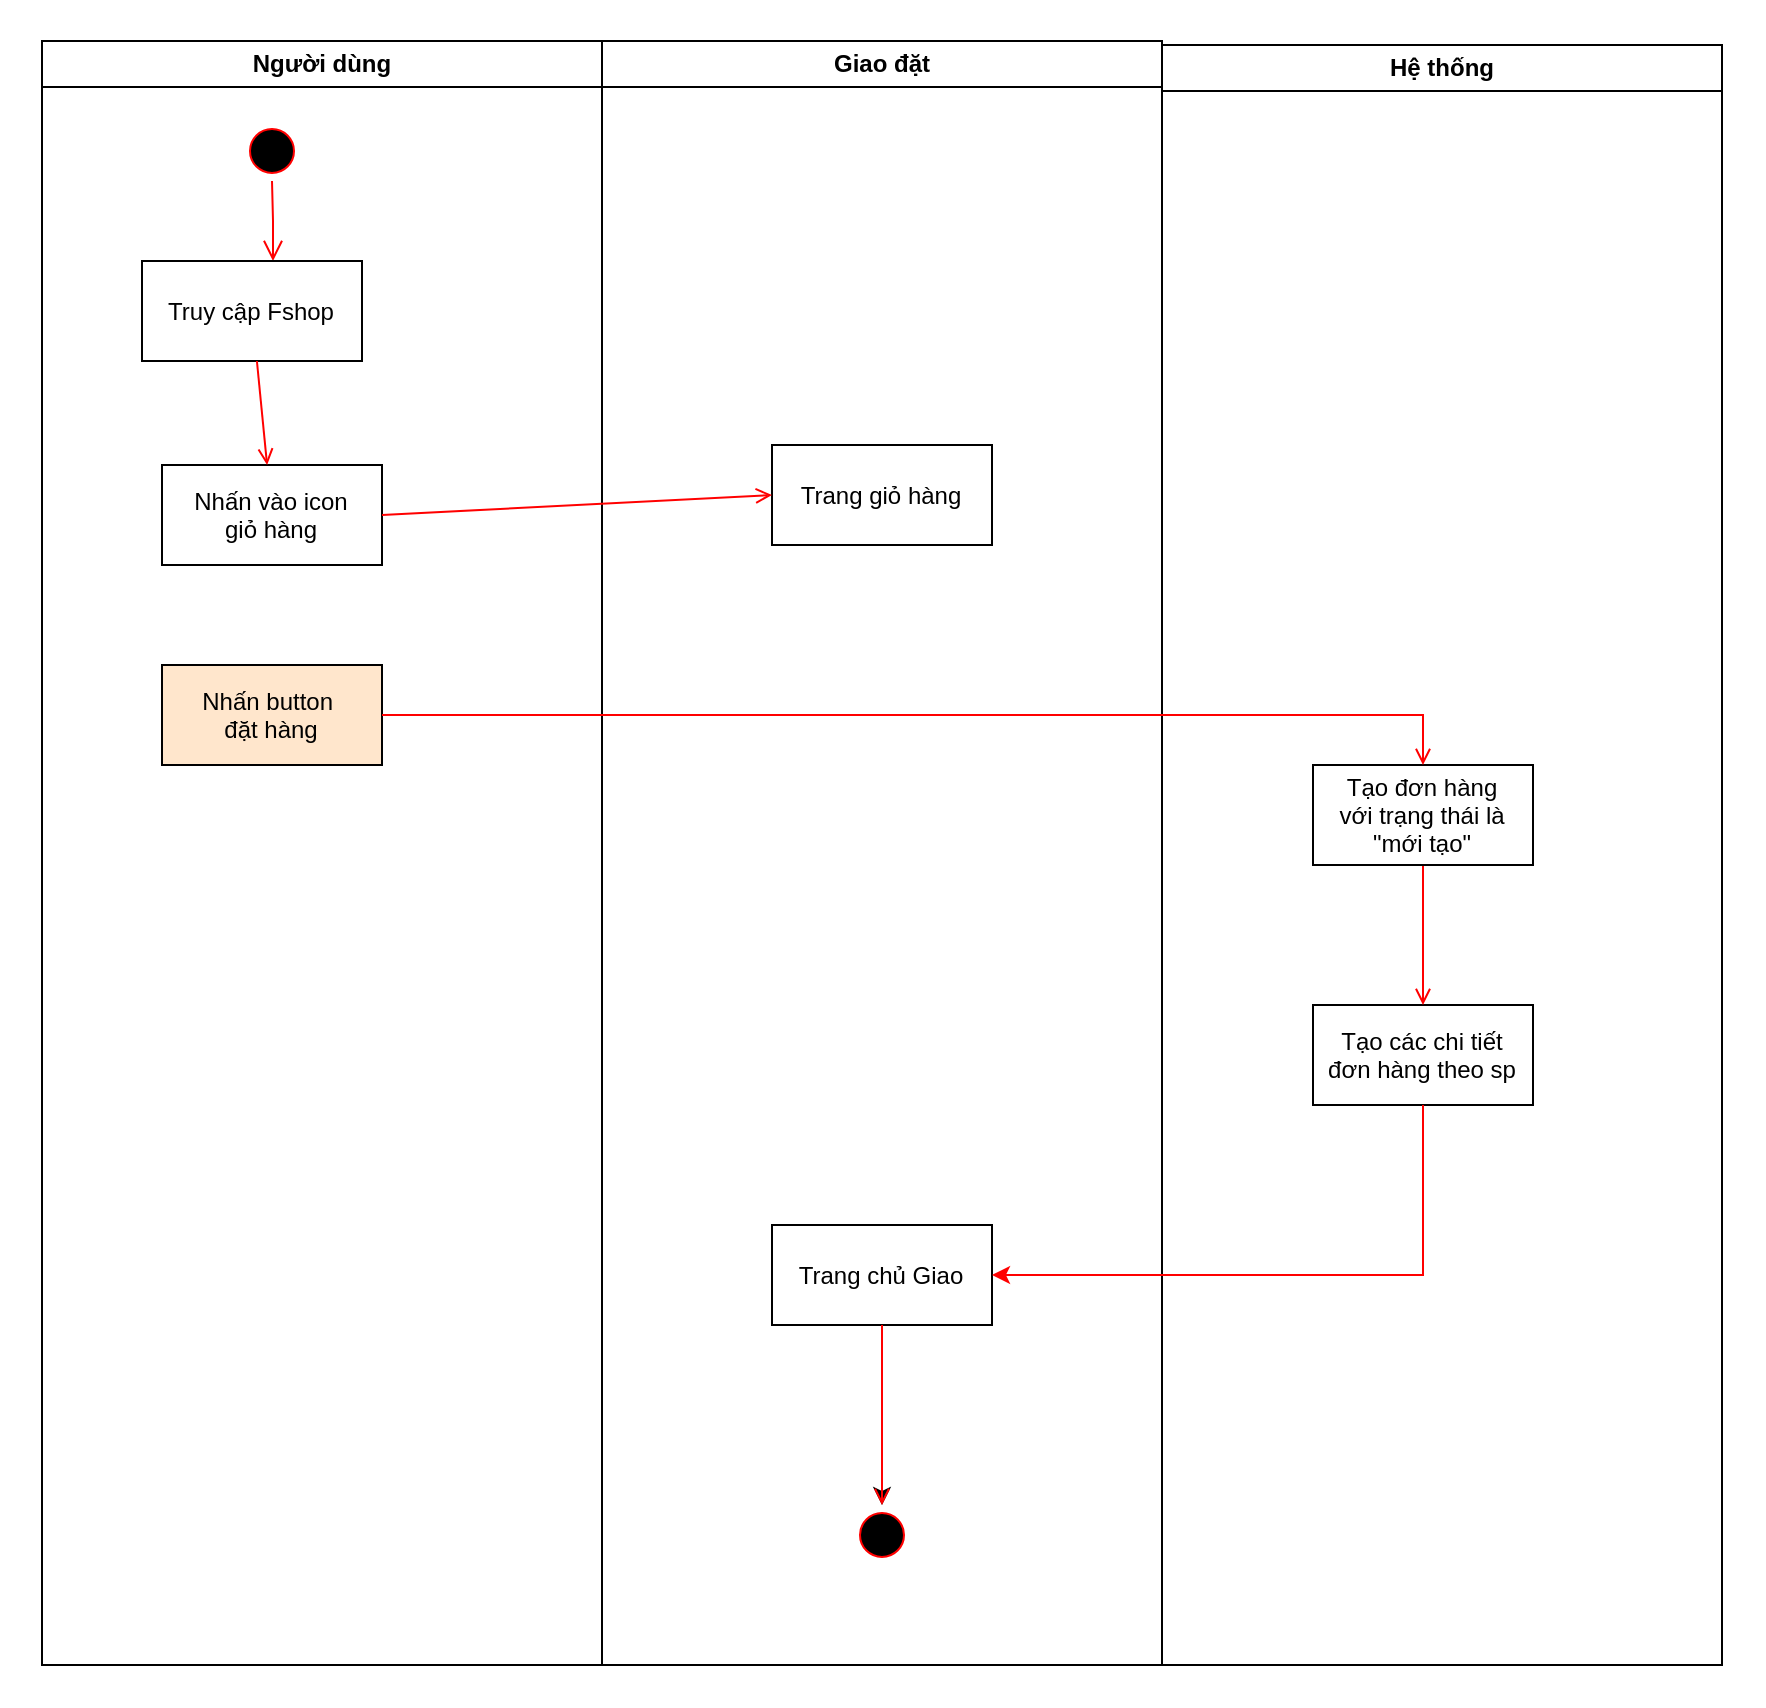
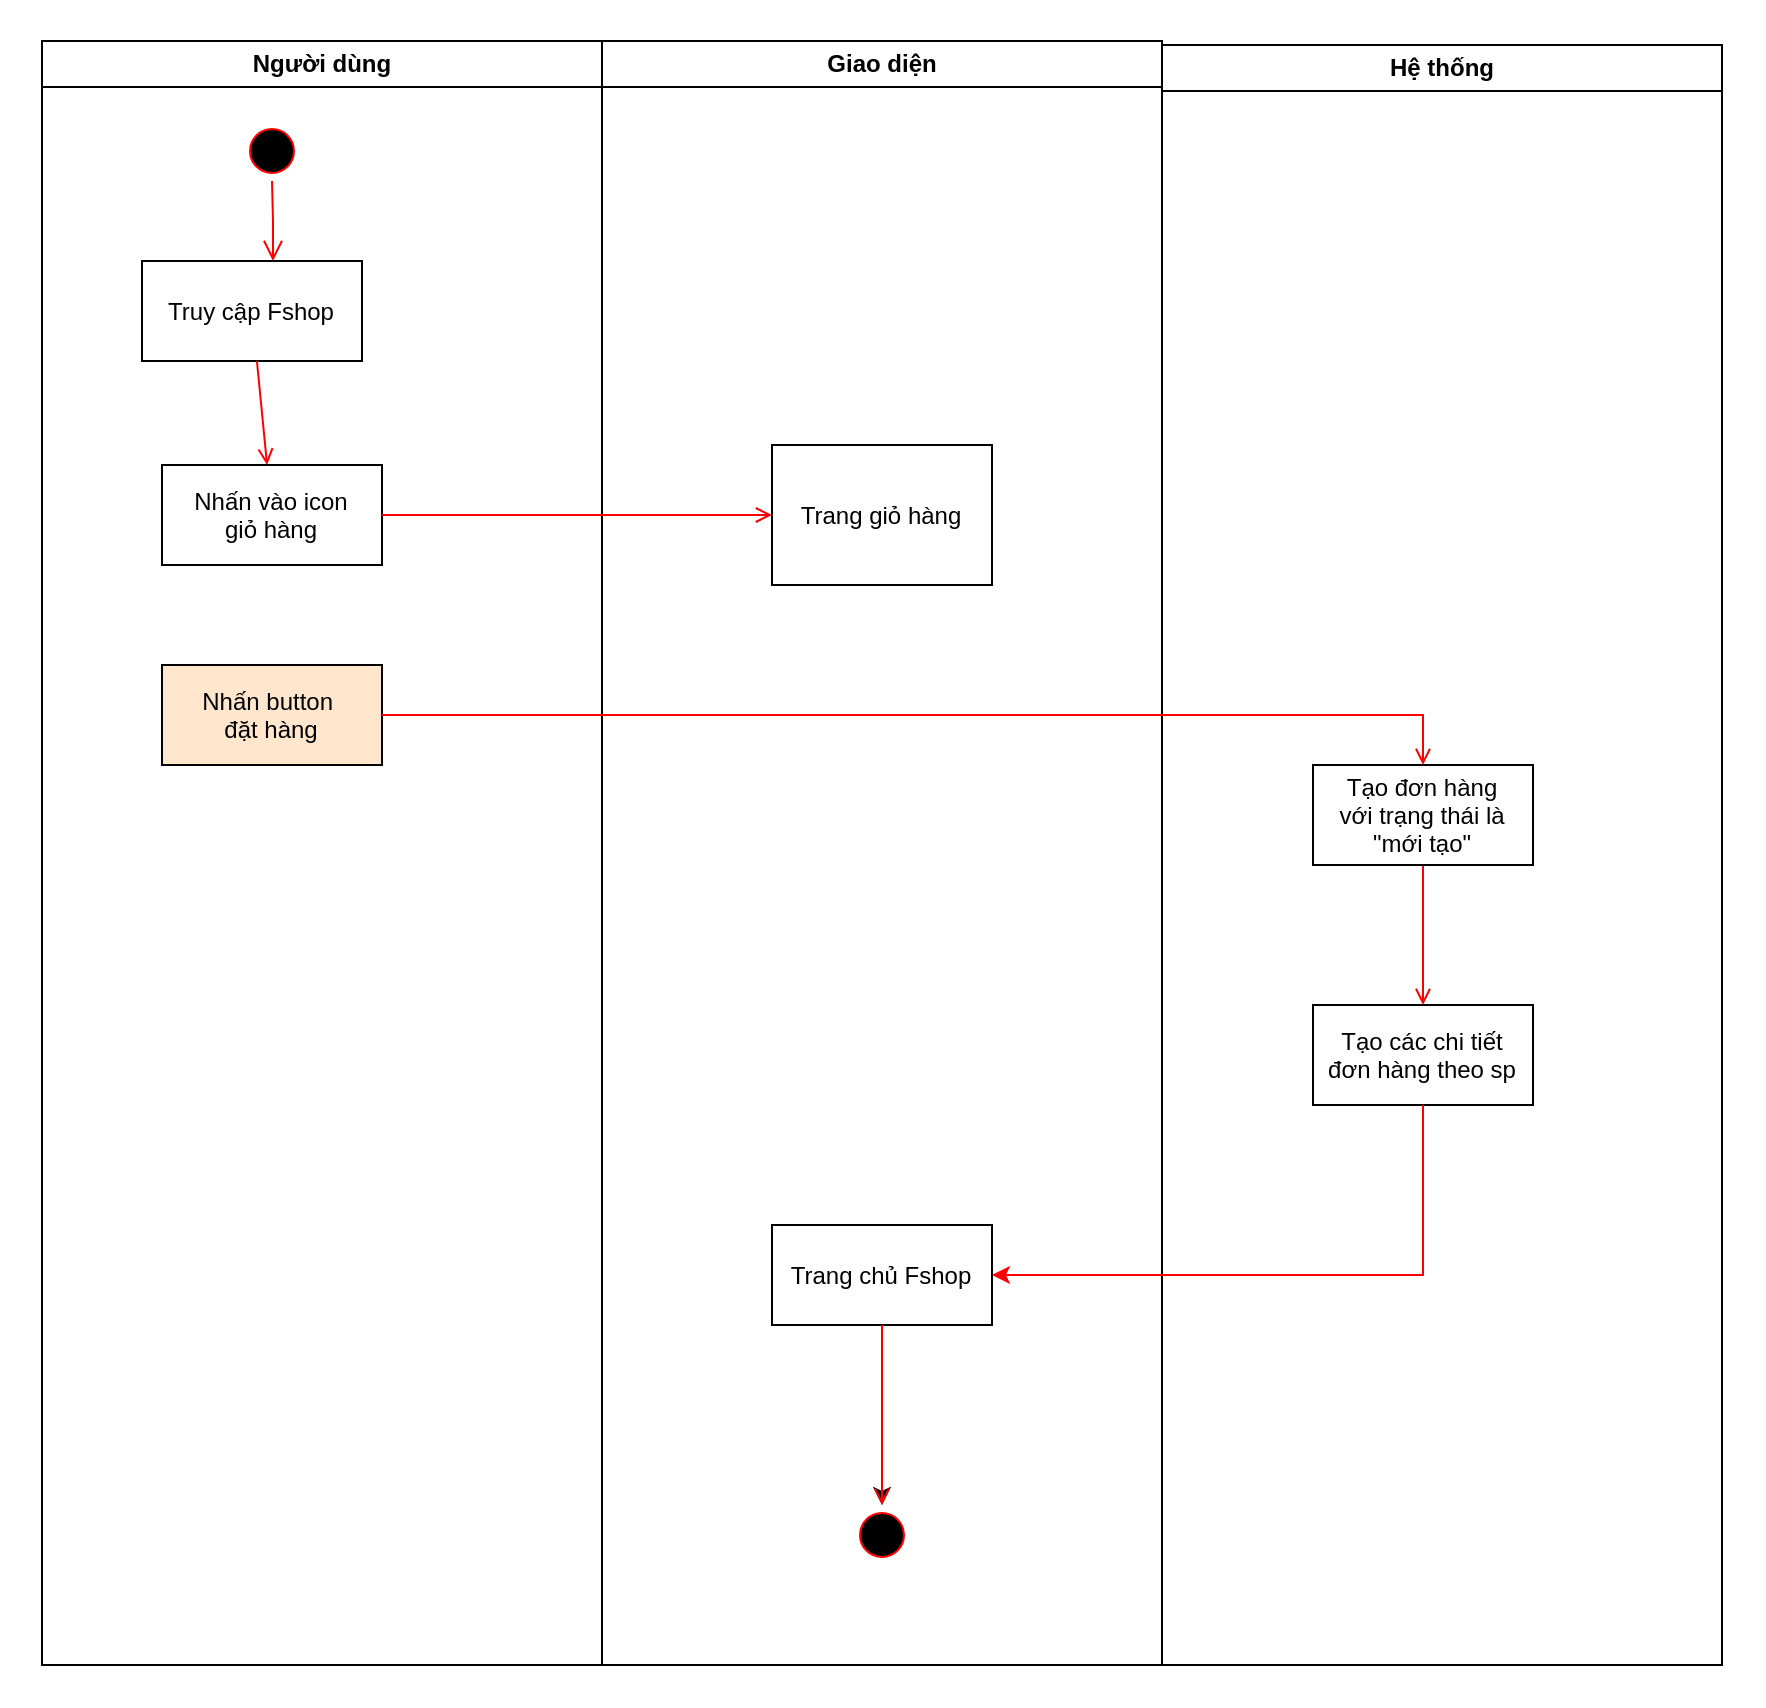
(883, 65) -> (883, 65)
(882, 495) -> (882, 515)
(881, 1276) -> (881, 1276)
